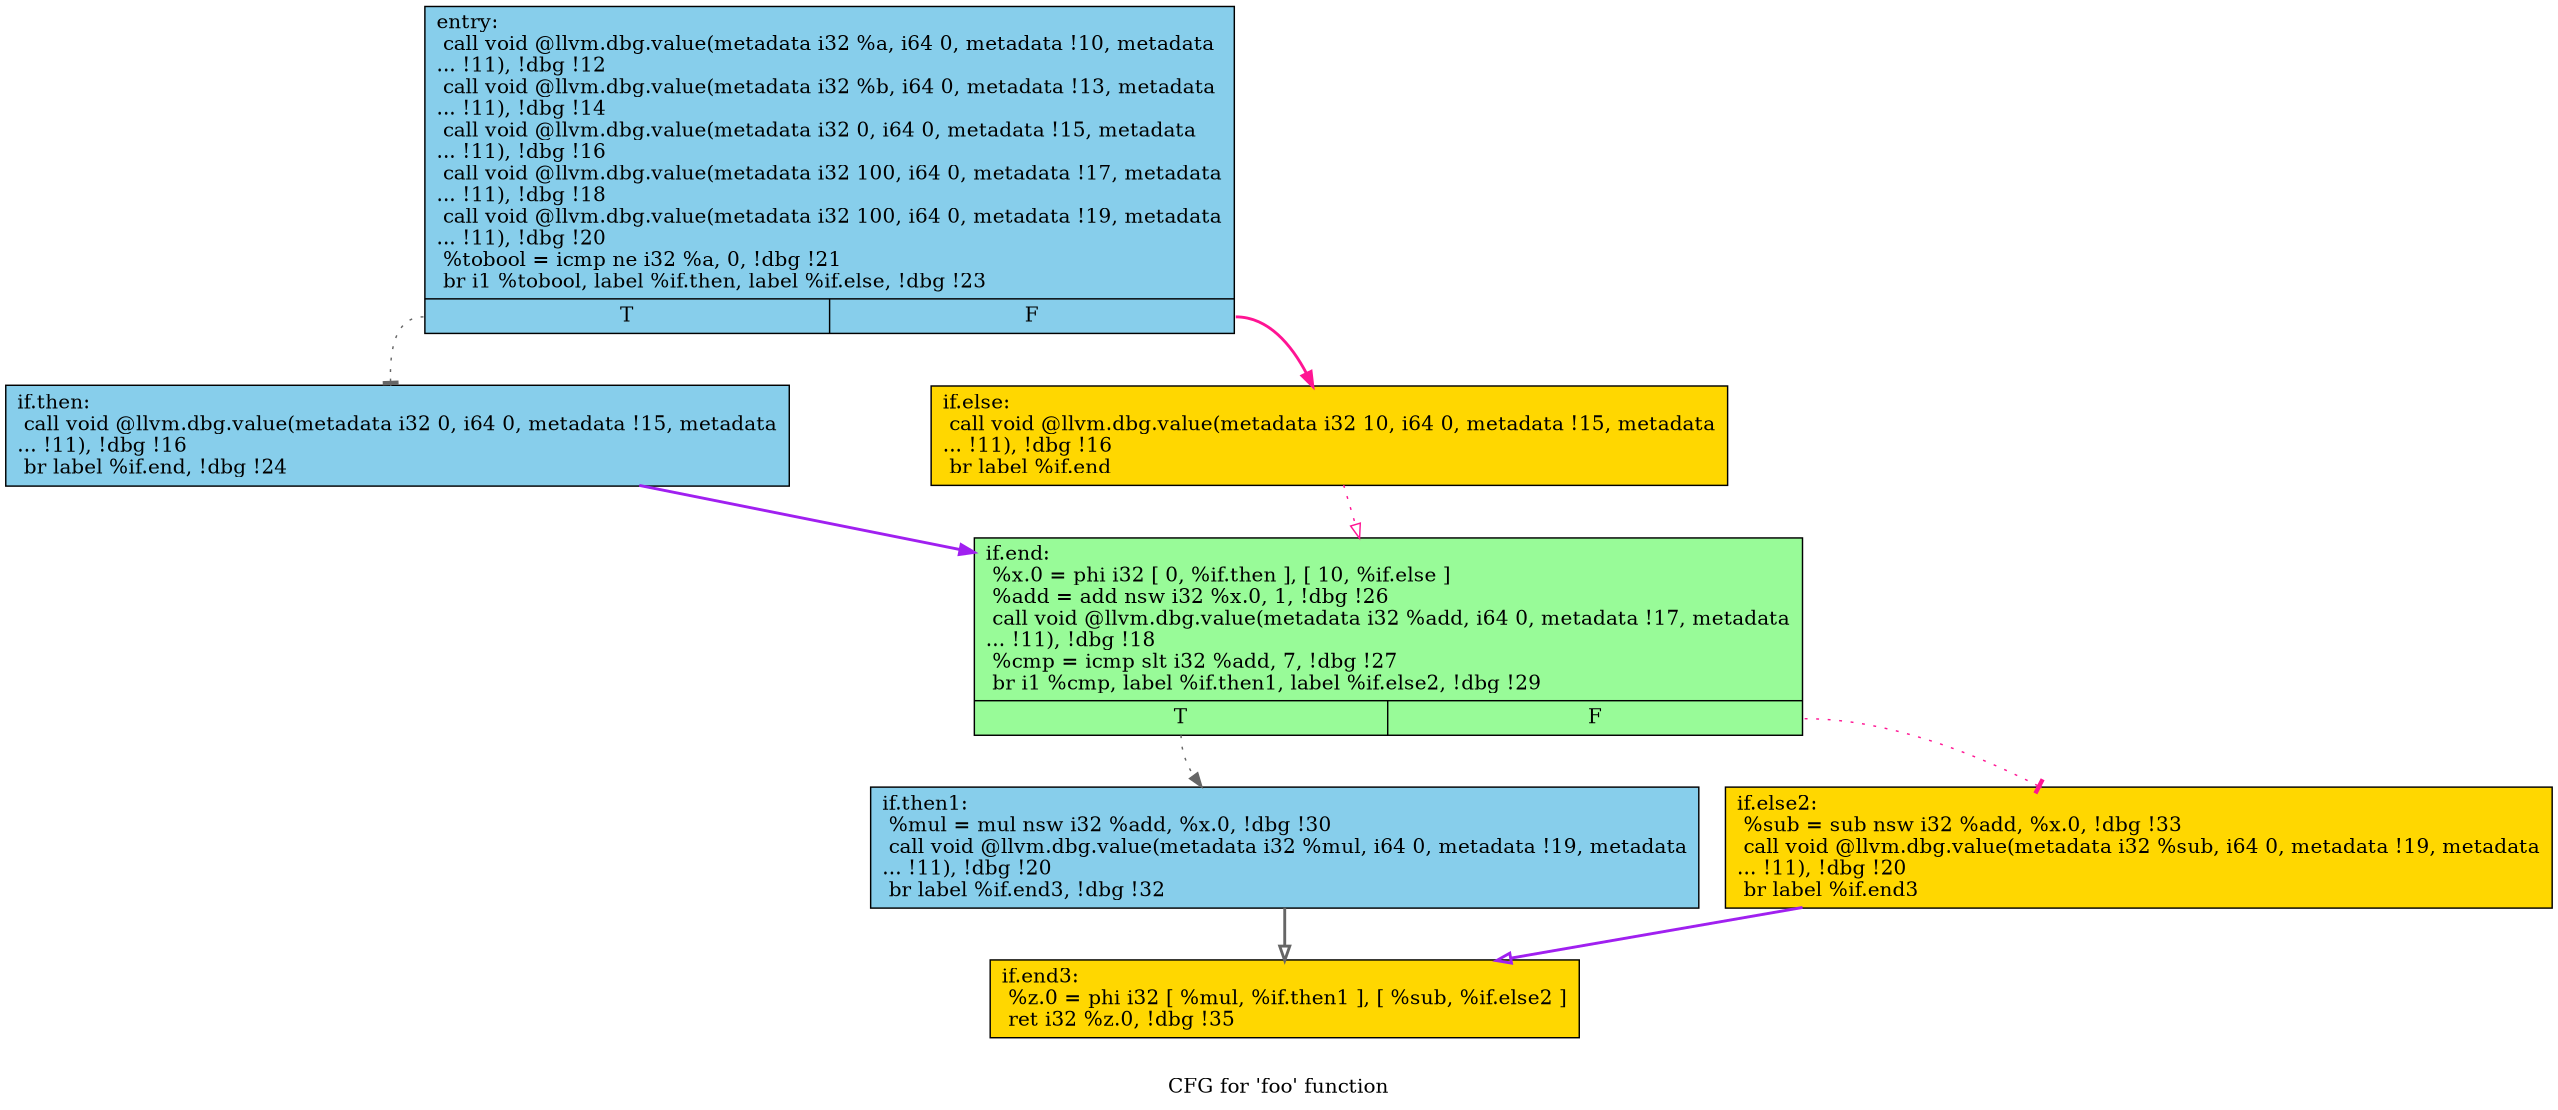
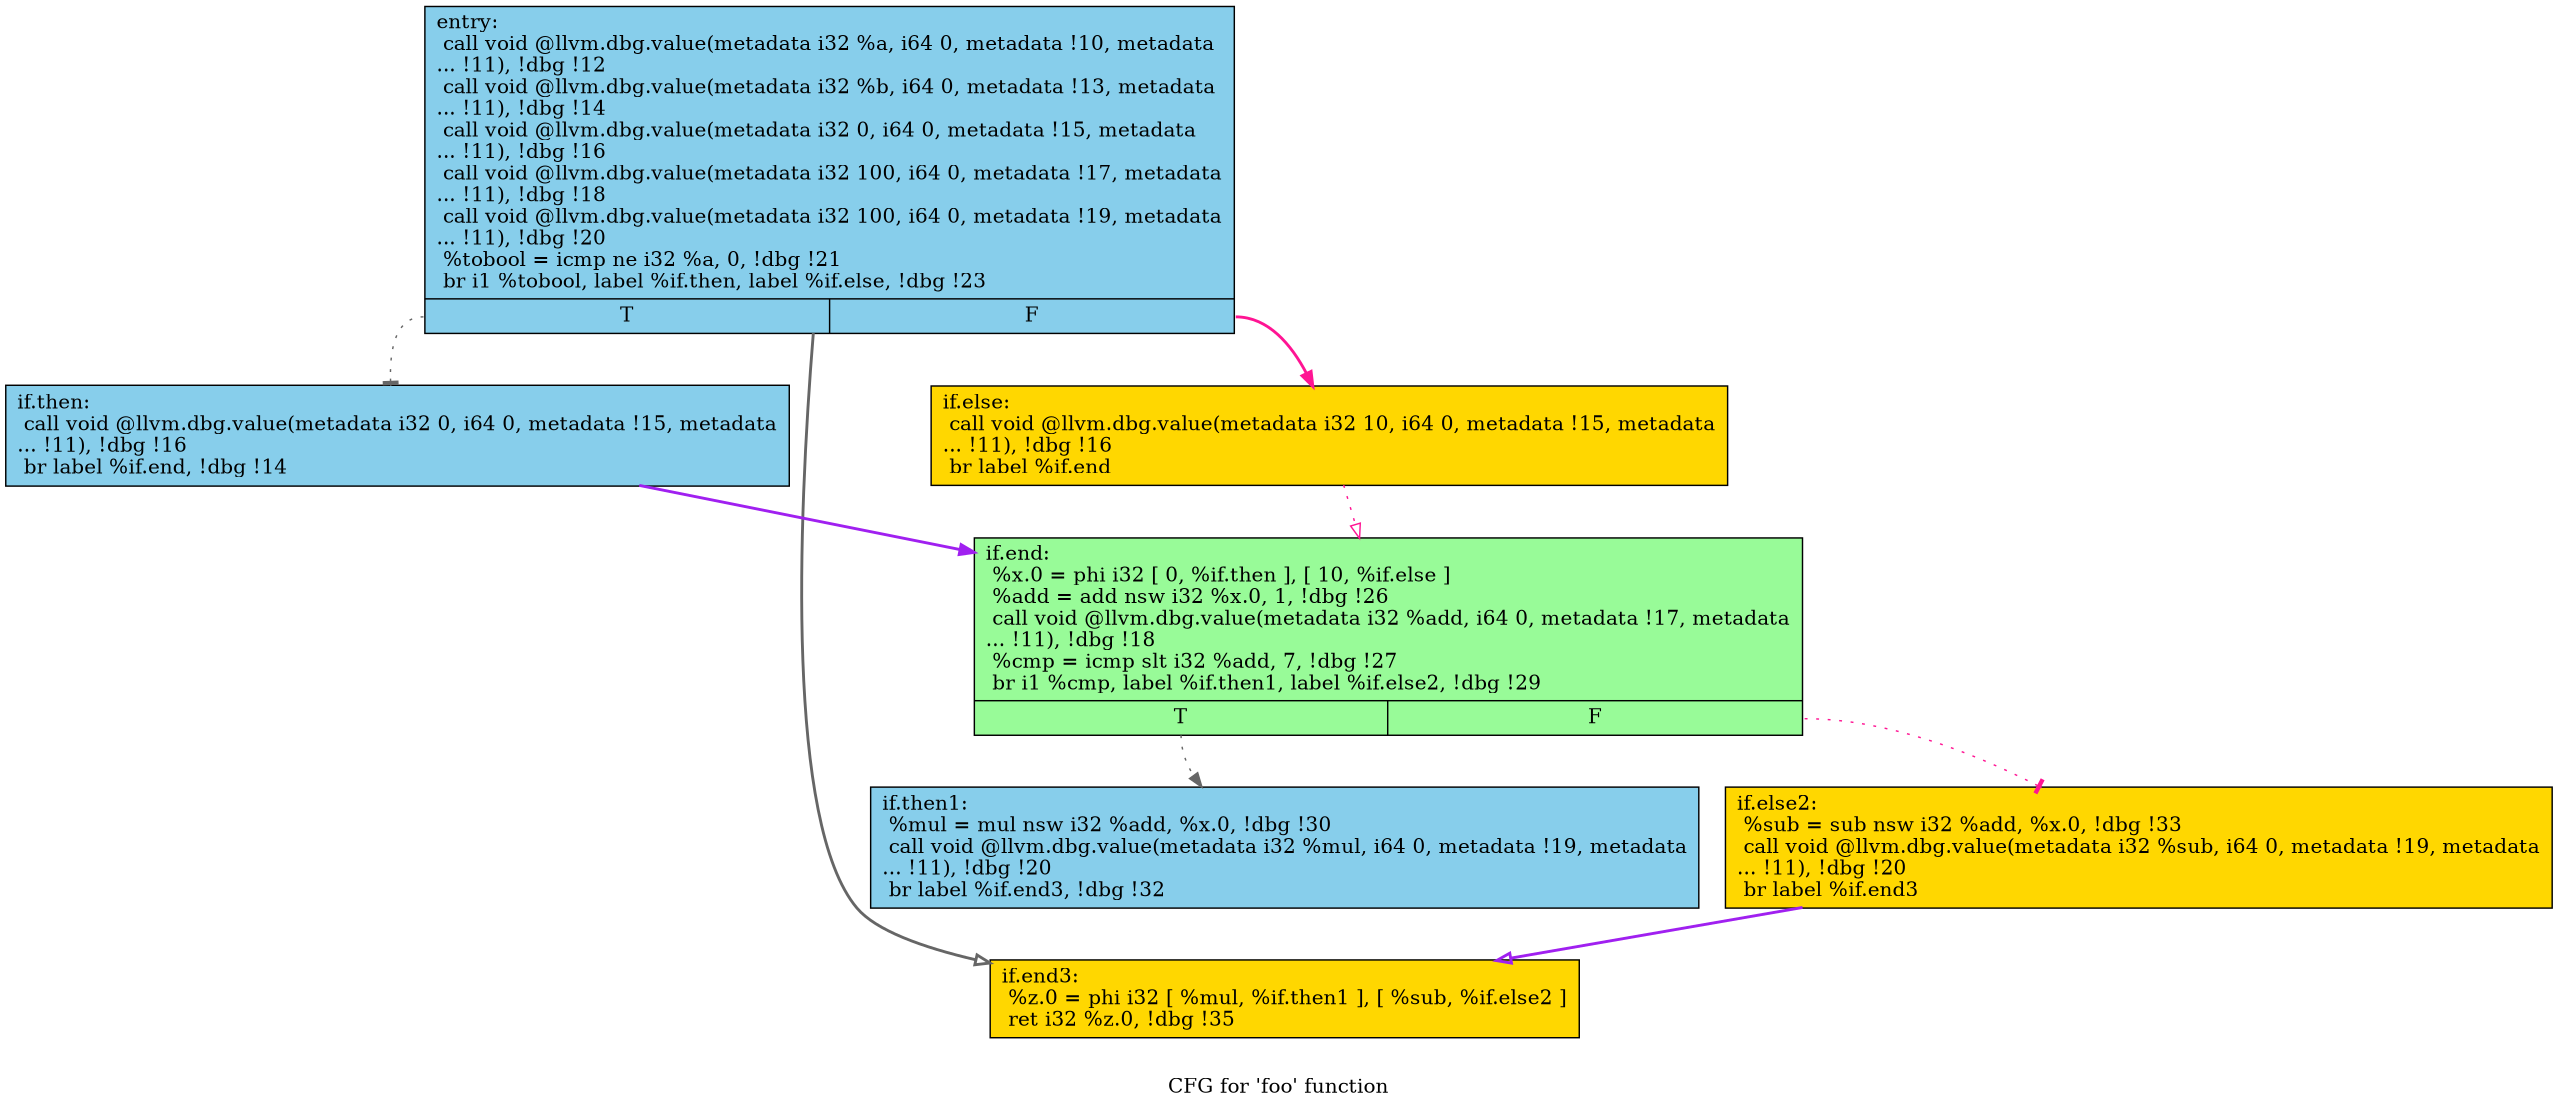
(153, 467) -> (153, 467)
(1285, 927) -> (805, 691)
